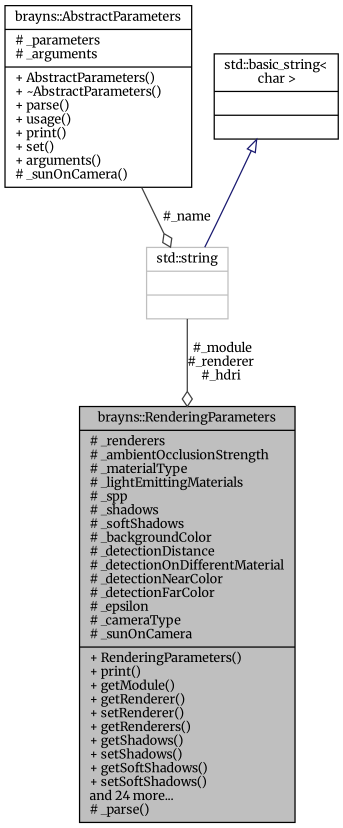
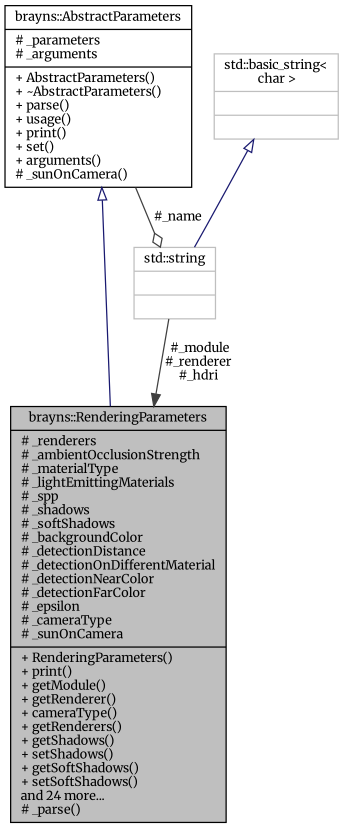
(276, 96) -> (276, 96)
none -> (106, 303)
(187, 355) -> (162, 356)
(137, 713) -> (70, 713)
